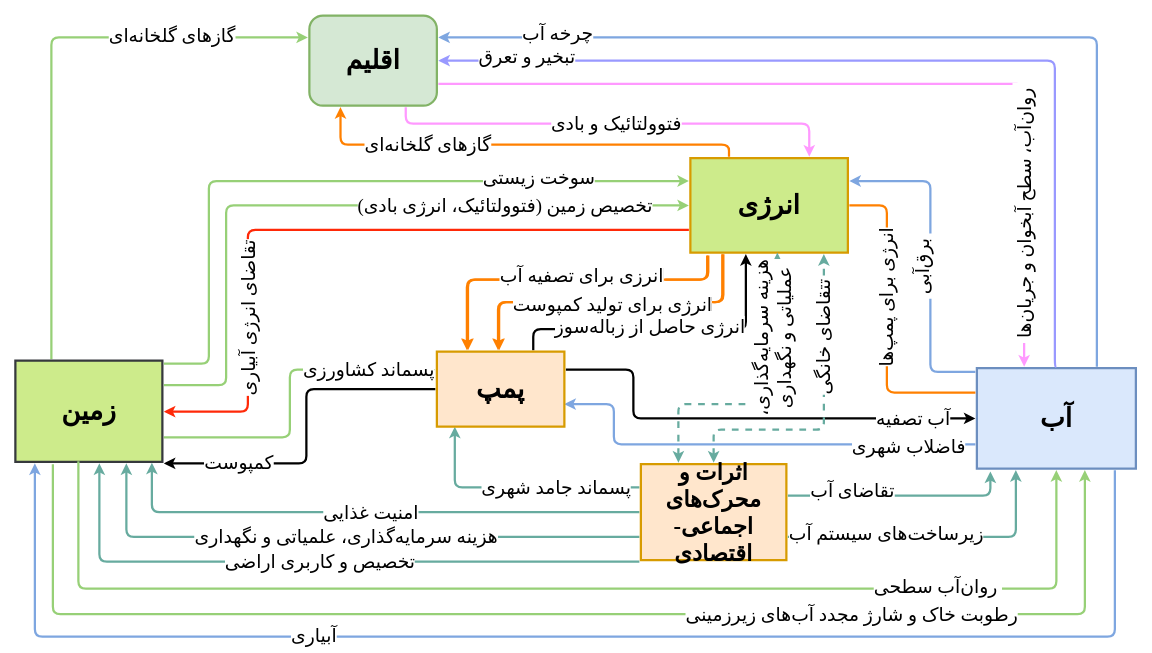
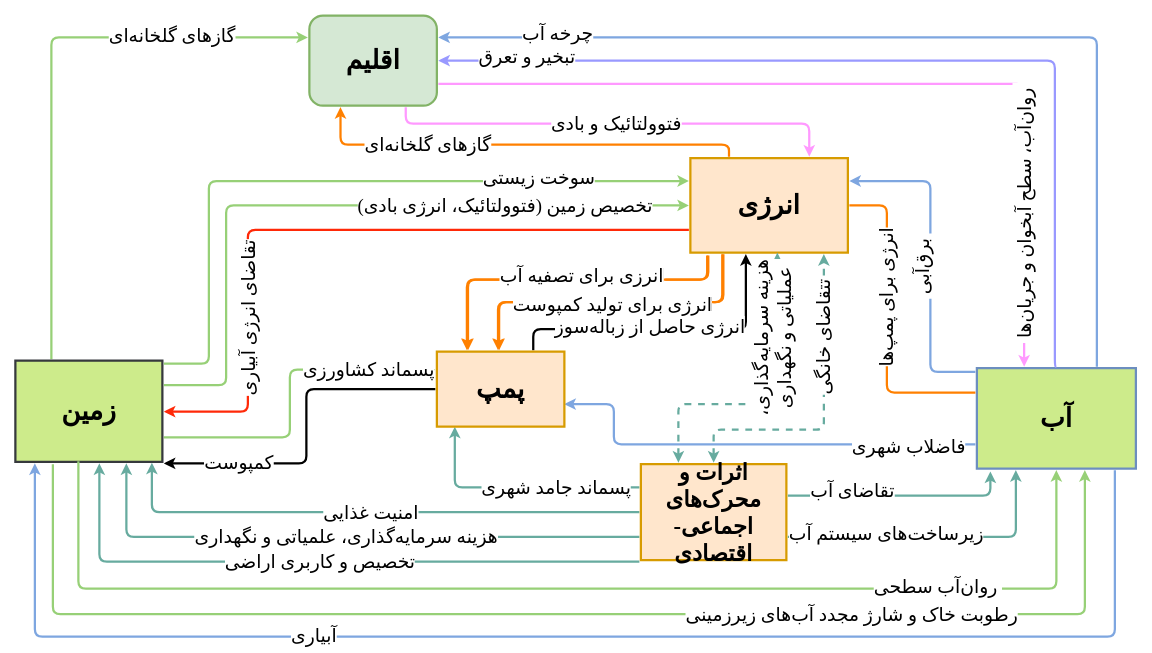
(769, 205) -> (769, 205)
(729, 418) -> none
(1056, 418) -> (1056, 418)
